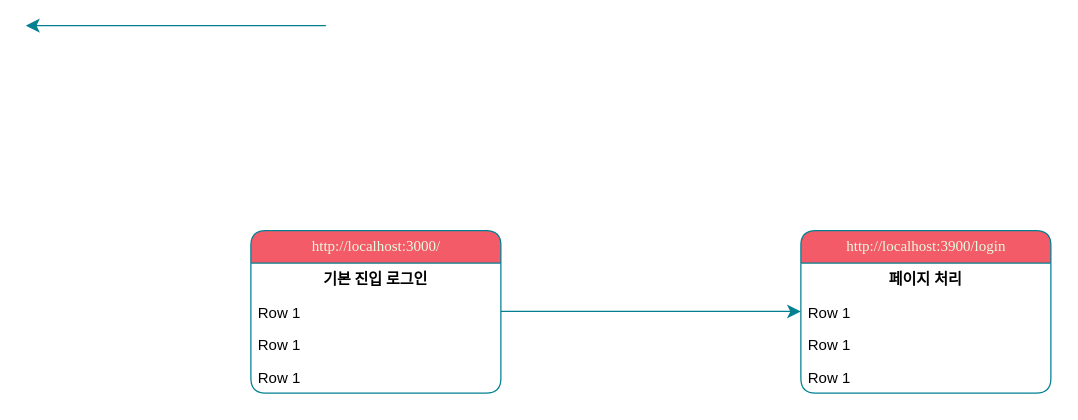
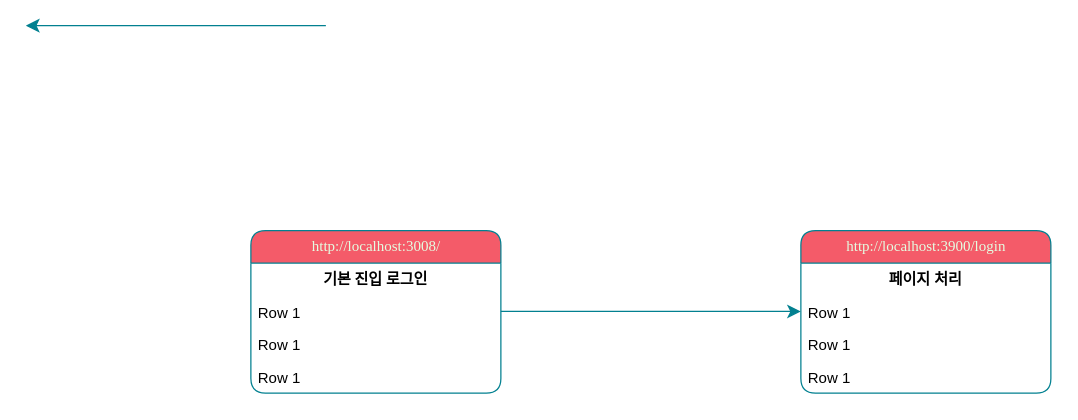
(376, 247) -> (376, 247)
